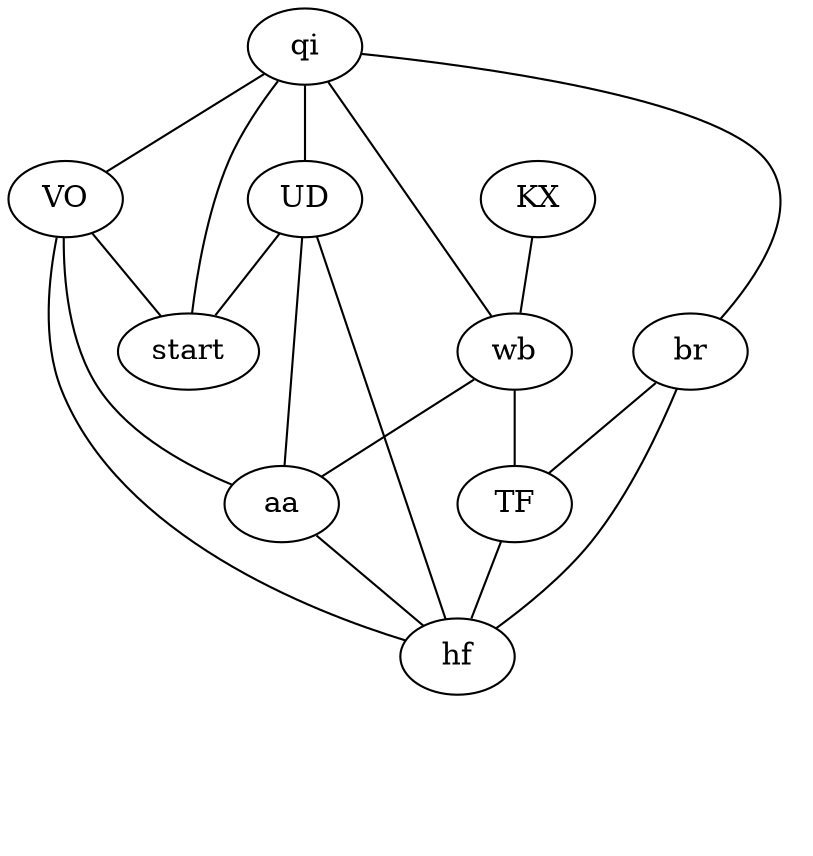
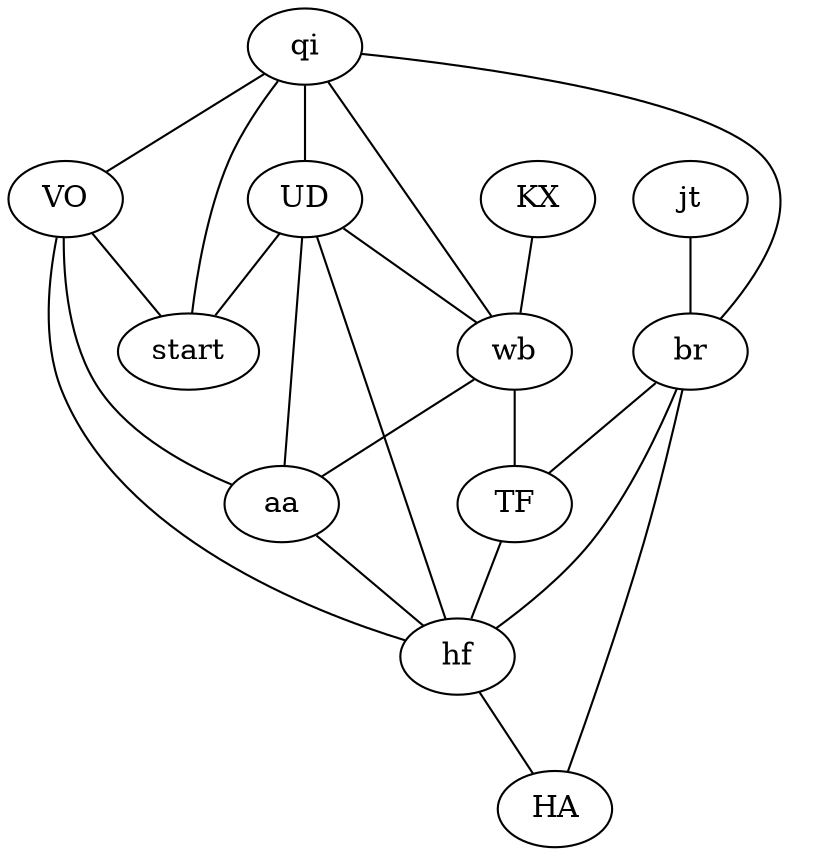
none -> (690, 199)
none -> (410, 275)
none -> (555, 809)
